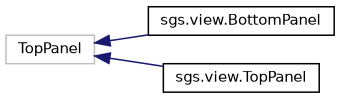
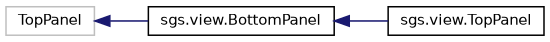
(136, 62) -> (369, 21)
